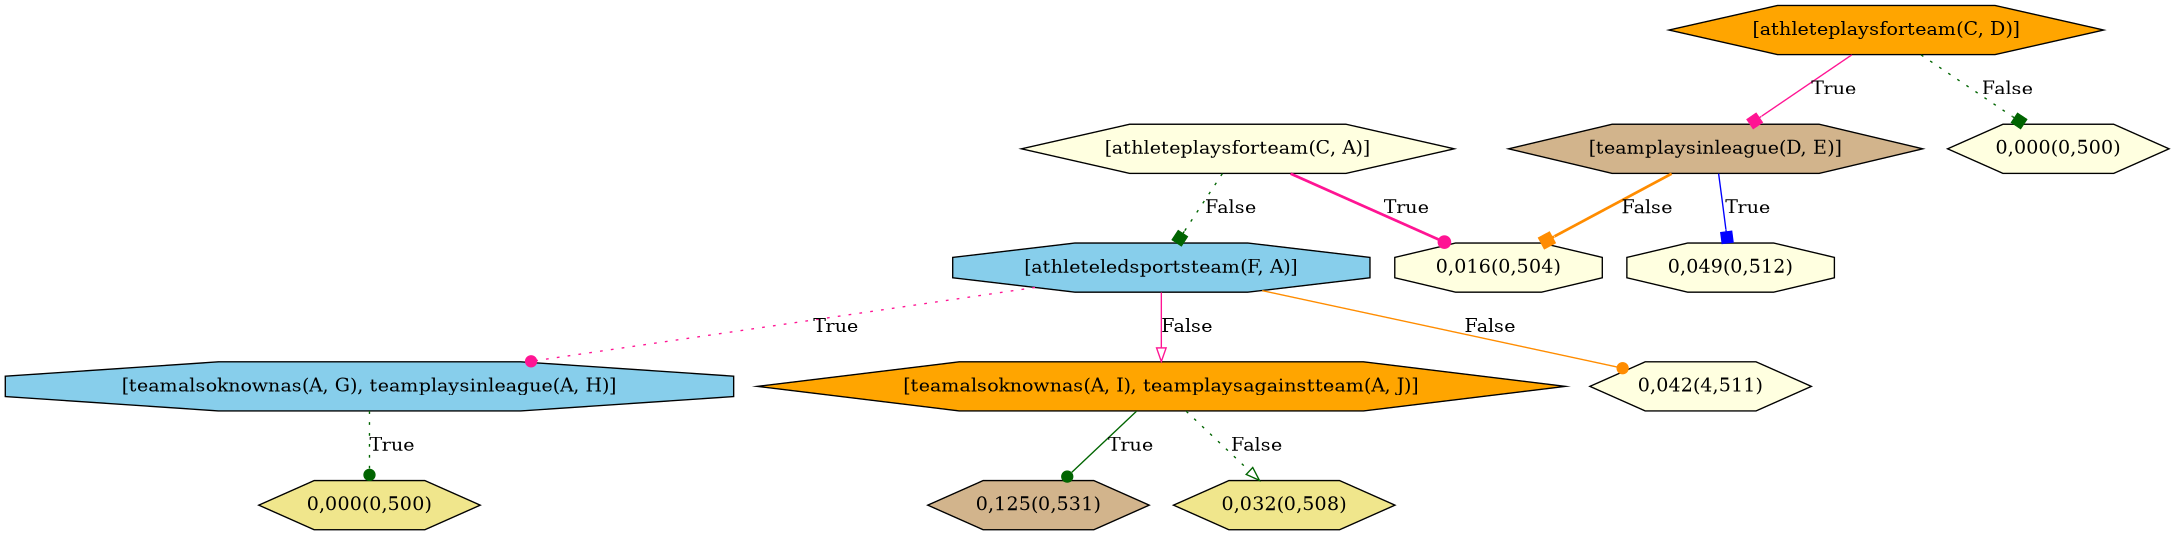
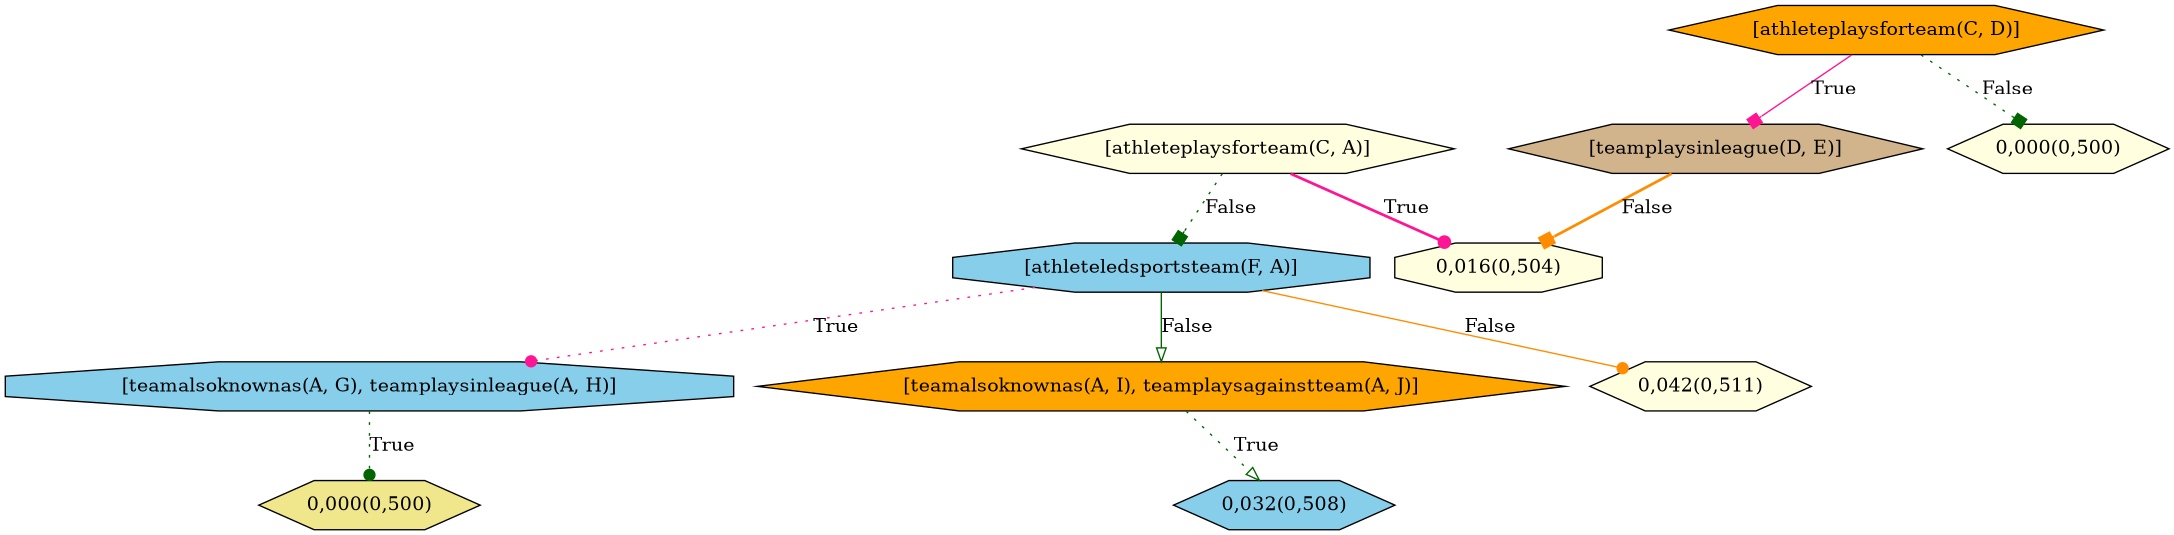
(1731, 268) -> none
(1161, 320) -> (1161, 320)
(1701, 386) -> (1701, 386)
(1257, 446) -> (1257, 446)
(1038, 505) -> none
(1284, 505) -> (1284, 505)
